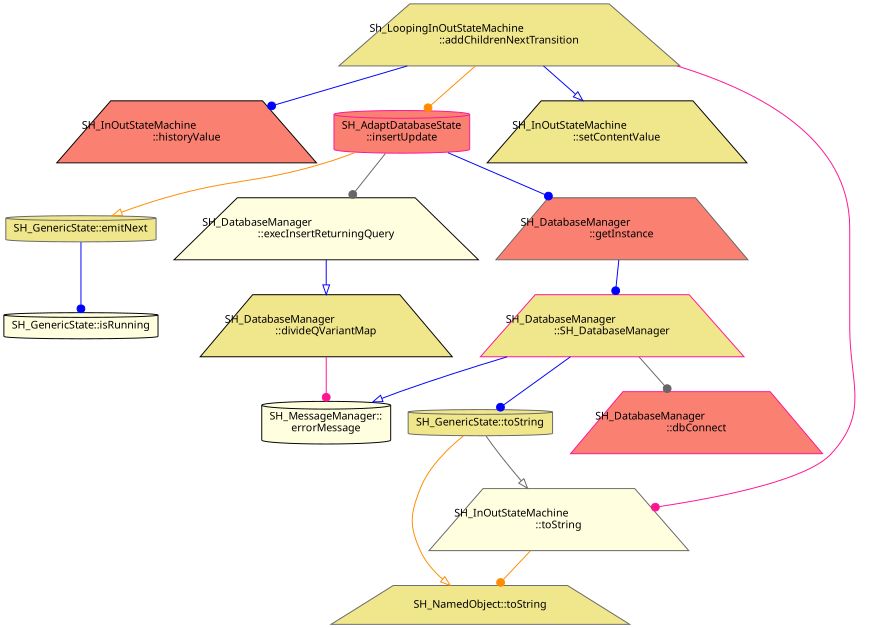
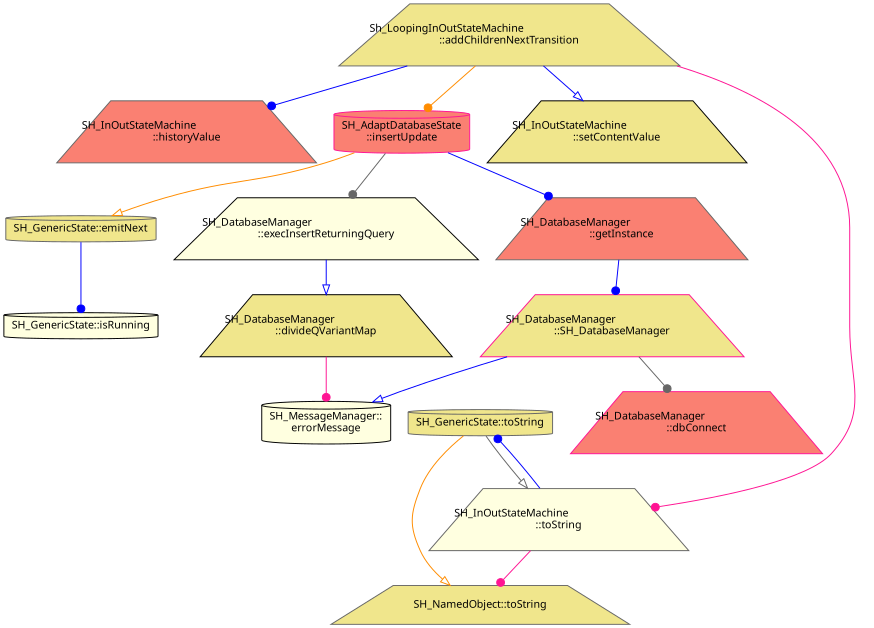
(187, 132) -> (187, 132)
(537, 381) -> (521, 465)
(517, 565) -> (517, 565)
